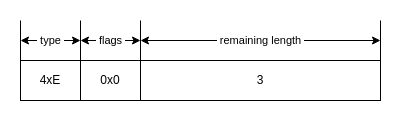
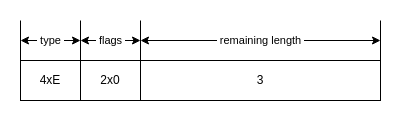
(111, 81) -> (111, 81)
